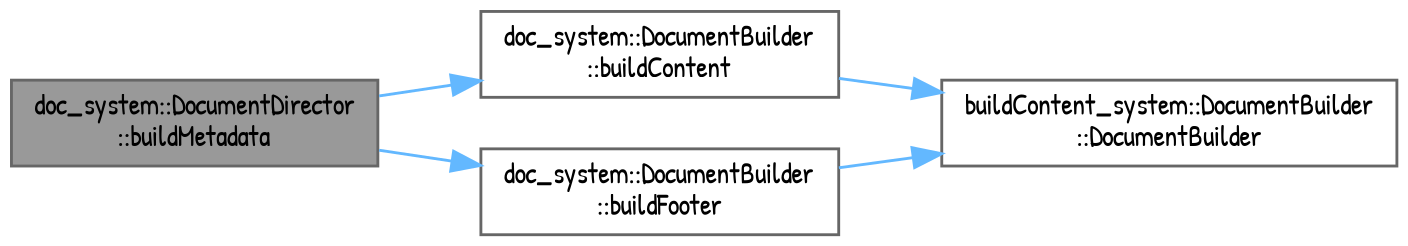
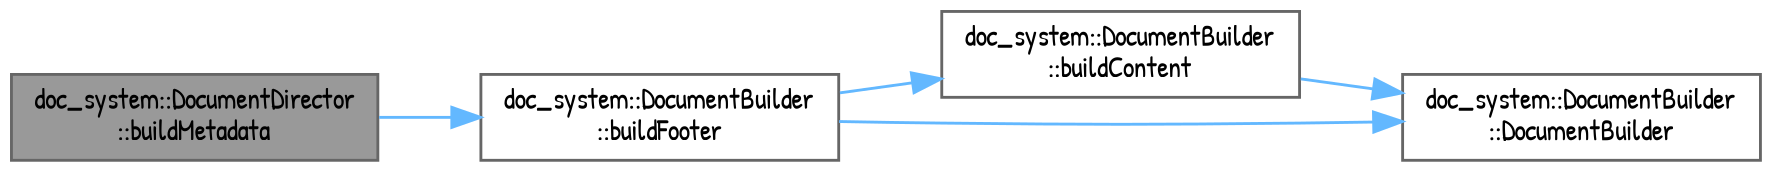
(416, 90) -> (876, 88)
(1169, 123) -> (1582, 117)
